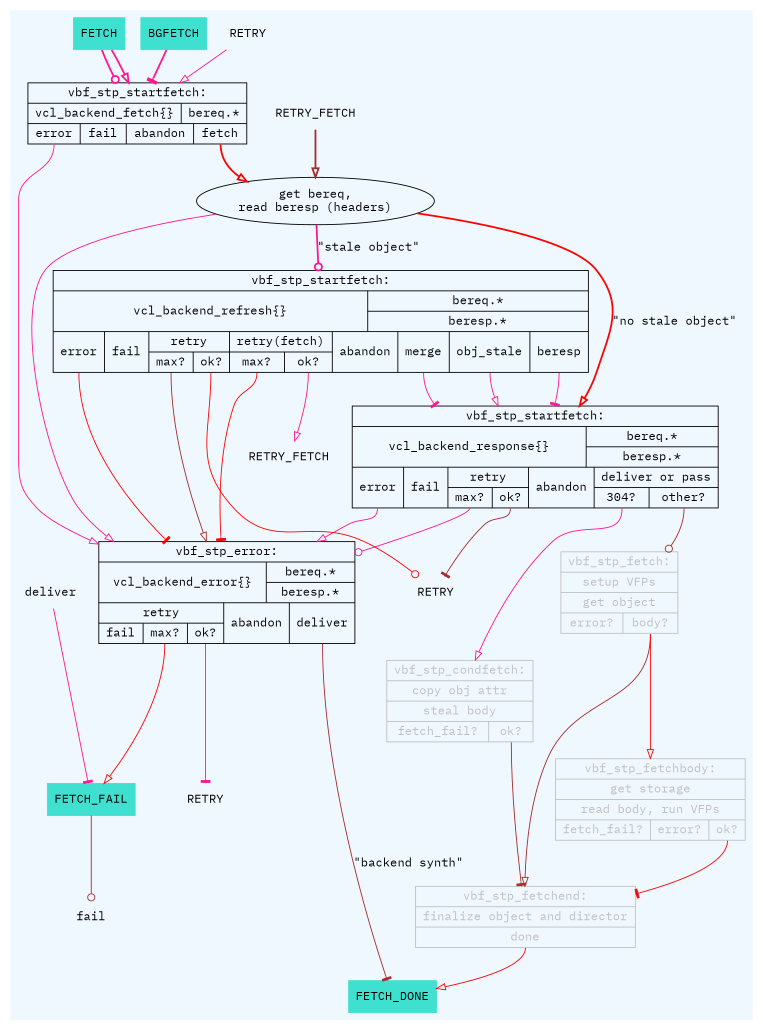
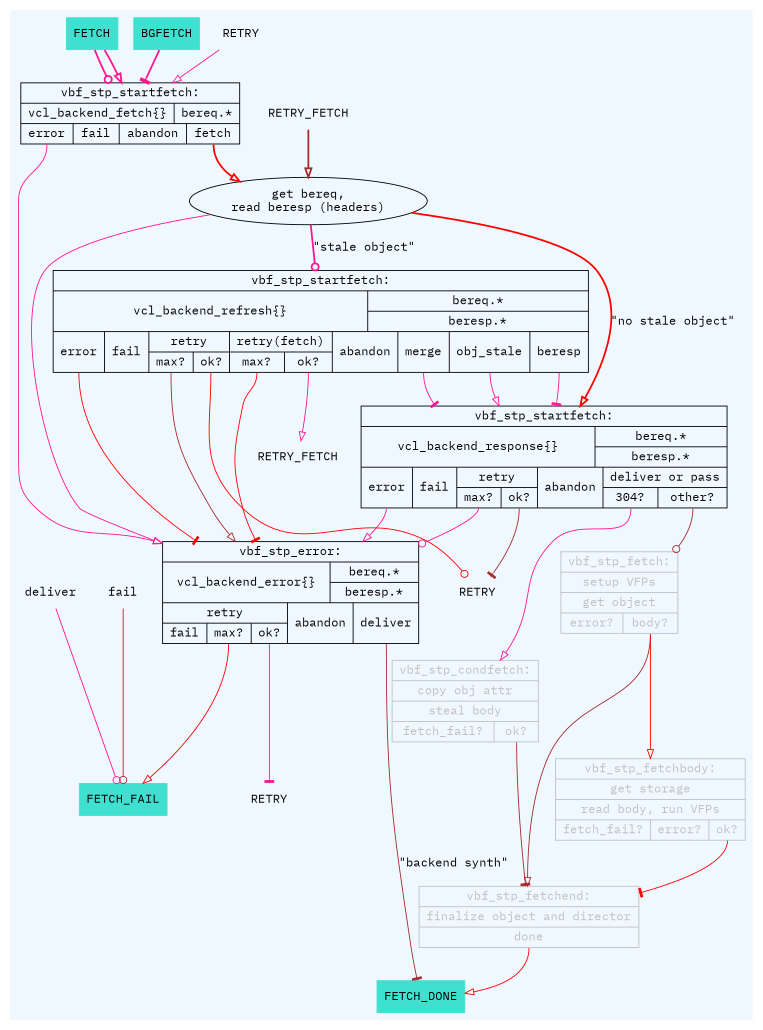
(70, 694) -> (86, 693)
(91, 855) -> (123, 692)
